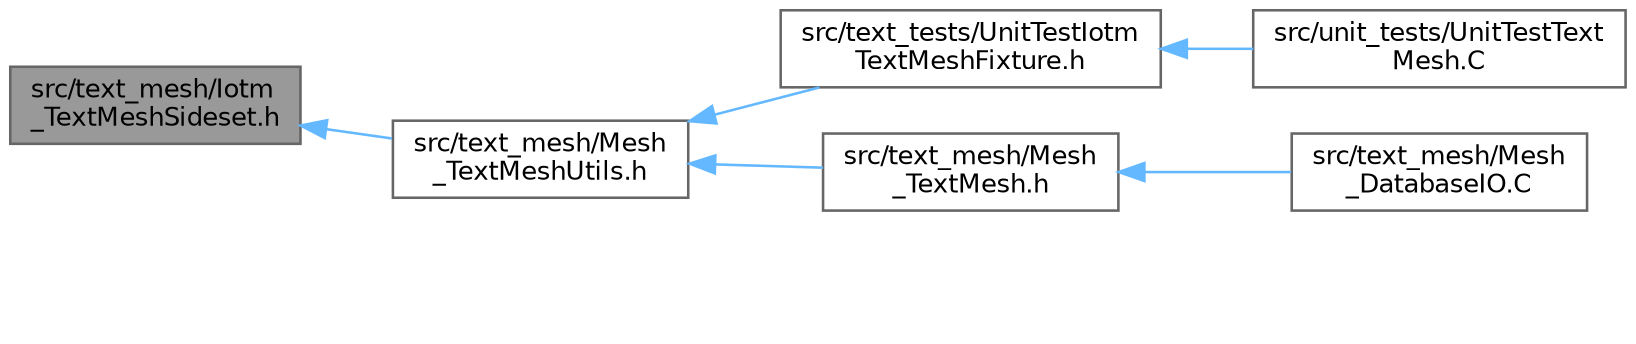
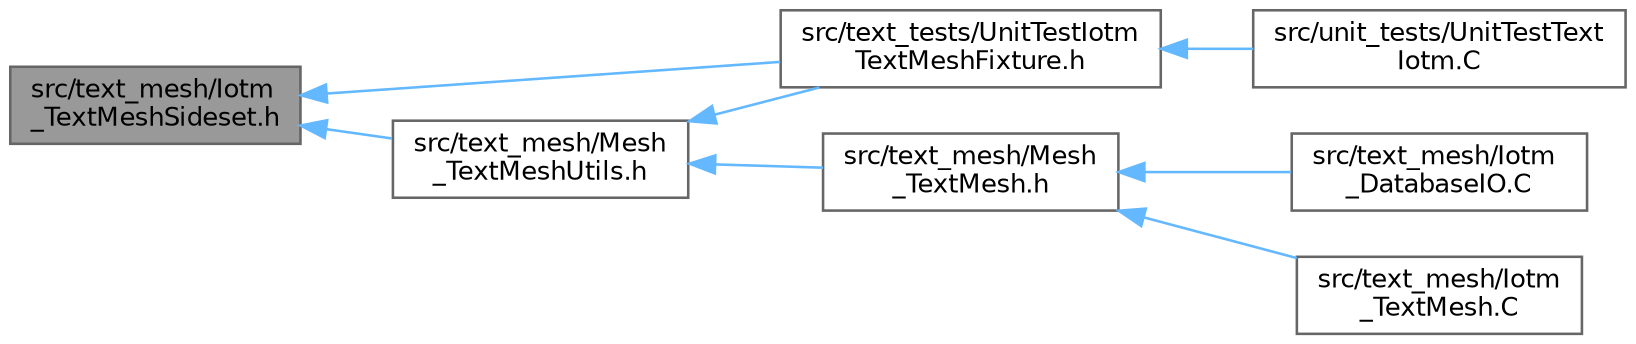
(1439, 49) -> (1439, 49)
none -> (553, 78)
(1439, 172) -> (1439, 172)
none -> (1439, 295)
